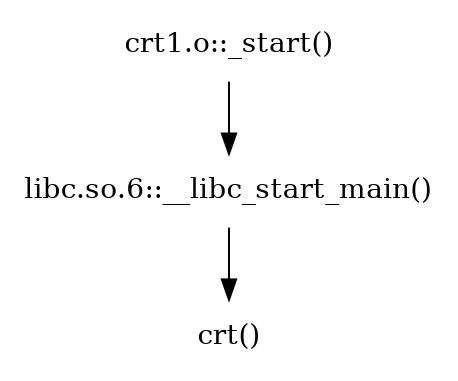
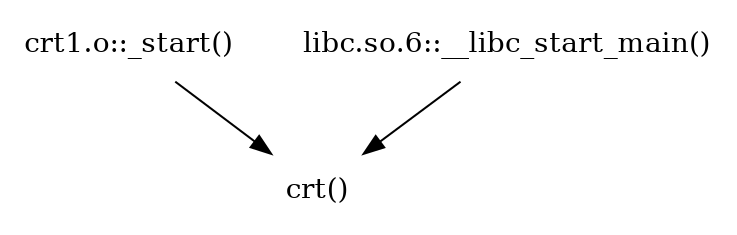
(229, 108) -> (215, 112)
